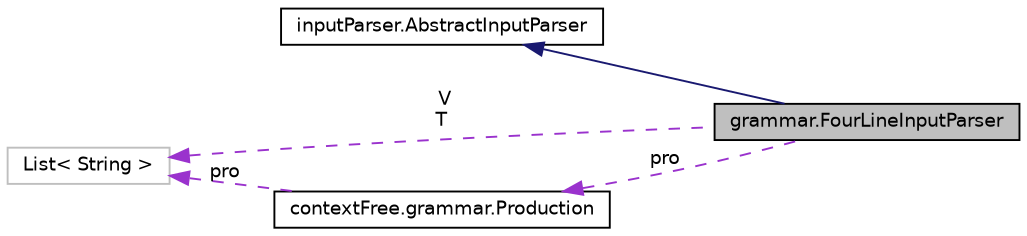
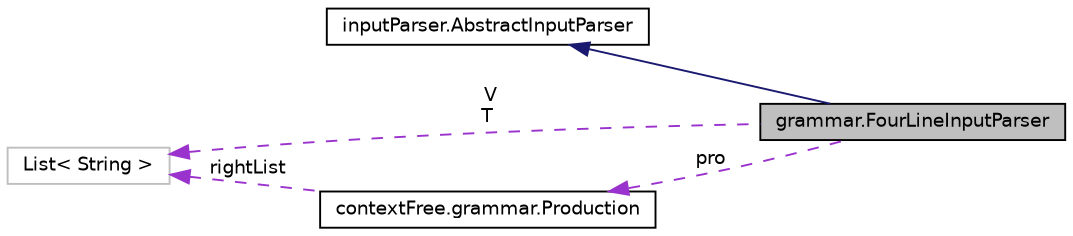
(222, 172) -> (245, 169)
